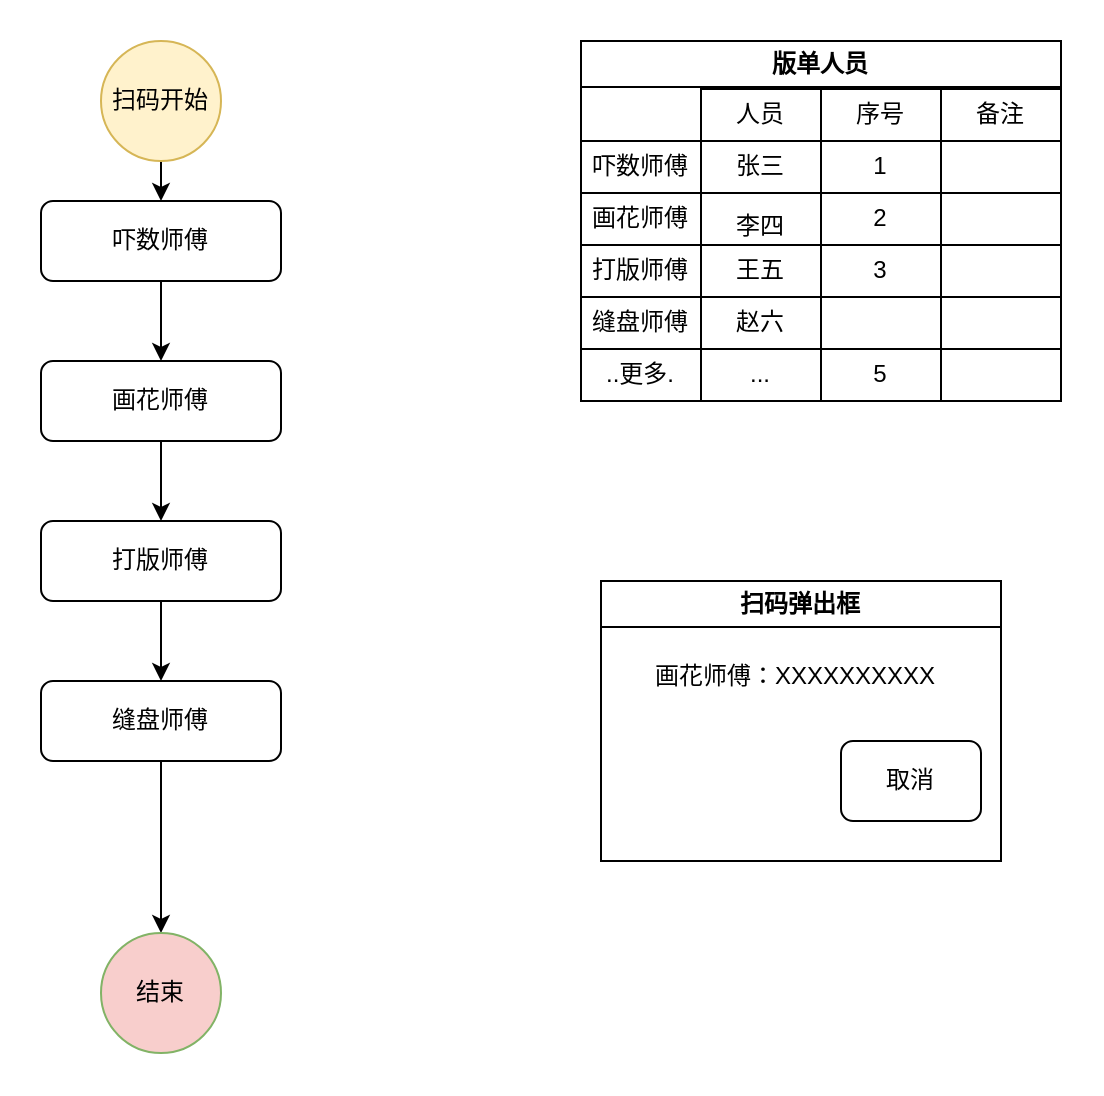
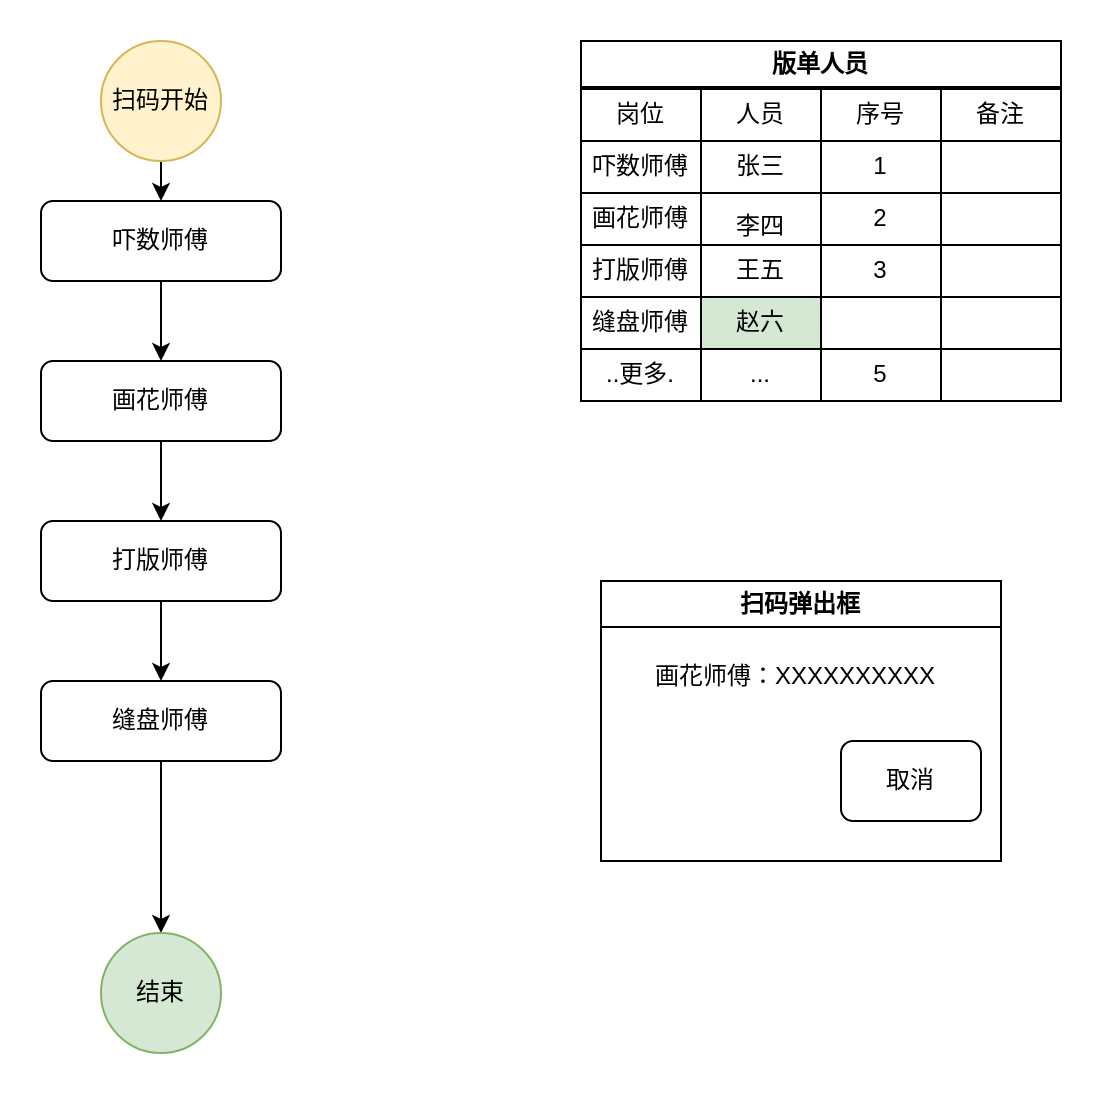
none -> (641, 115)
(761, 323) -> (761, 323)
(161, 993) -> (161, 993)
